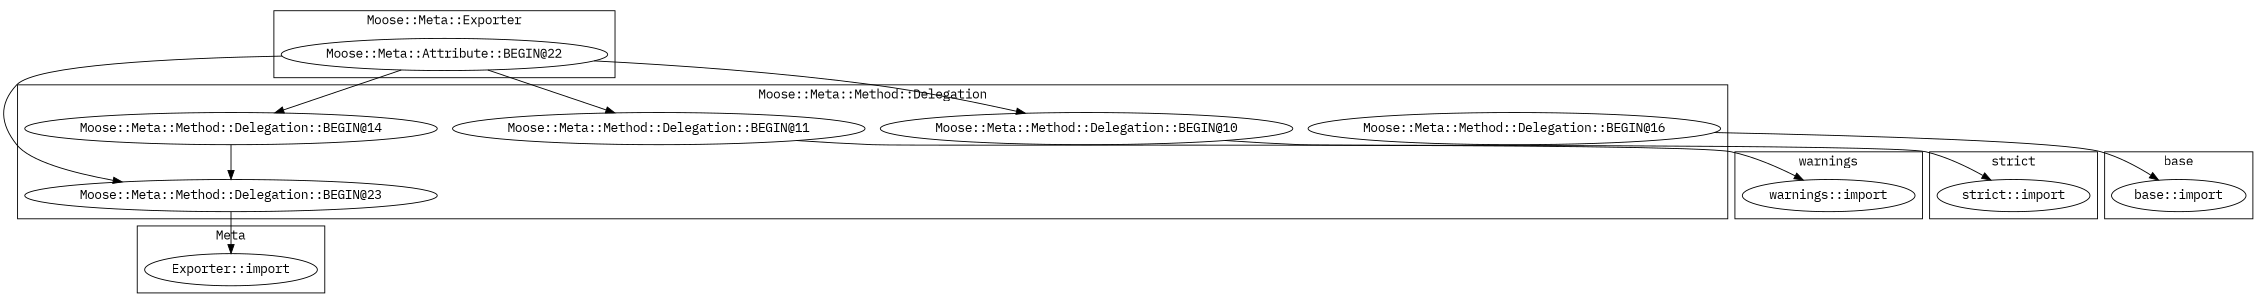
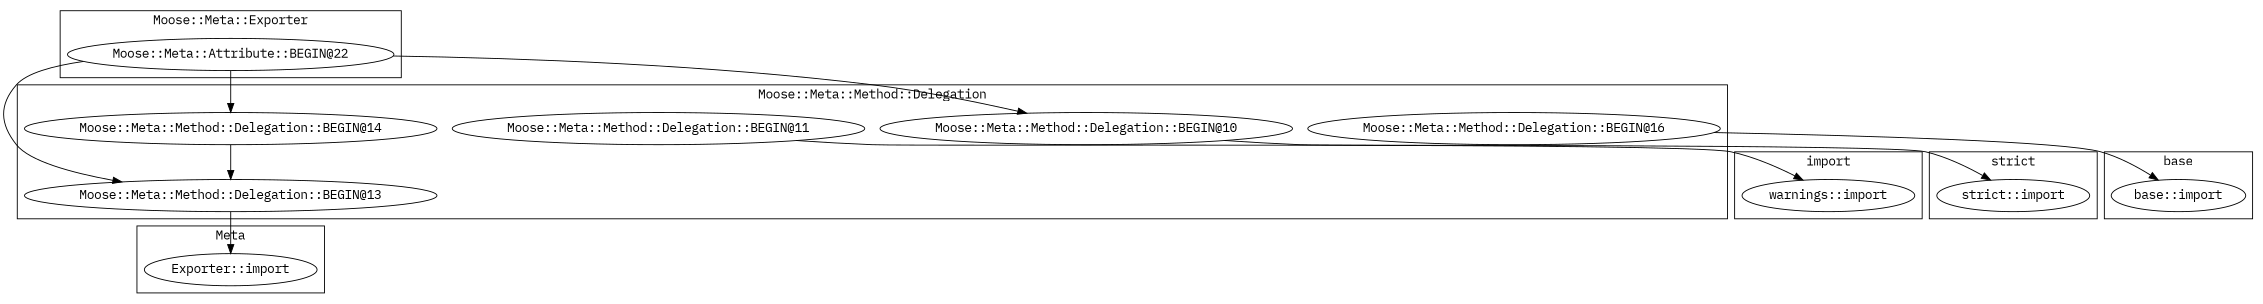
(550, 91) -> none
(1829, 162) -> (1828, 162)
(231, 196) -> (231, 196)
